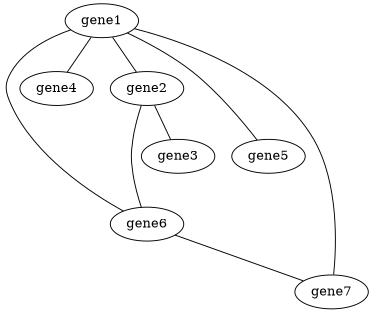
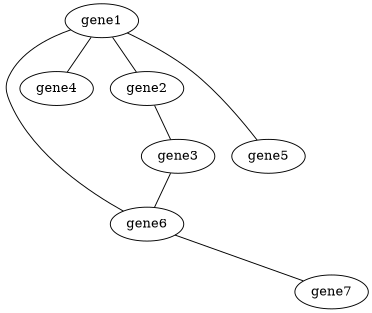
(290, 109) -> none
(131, 156) -> (163, 190)
